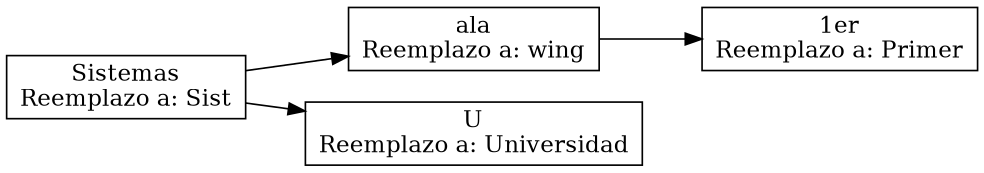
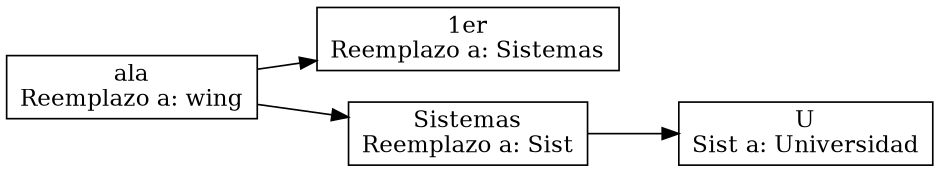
(840, 39) -> (468, 39)
(289, 65) -> (295, 110)
(474, 134) -> (806, 134)
